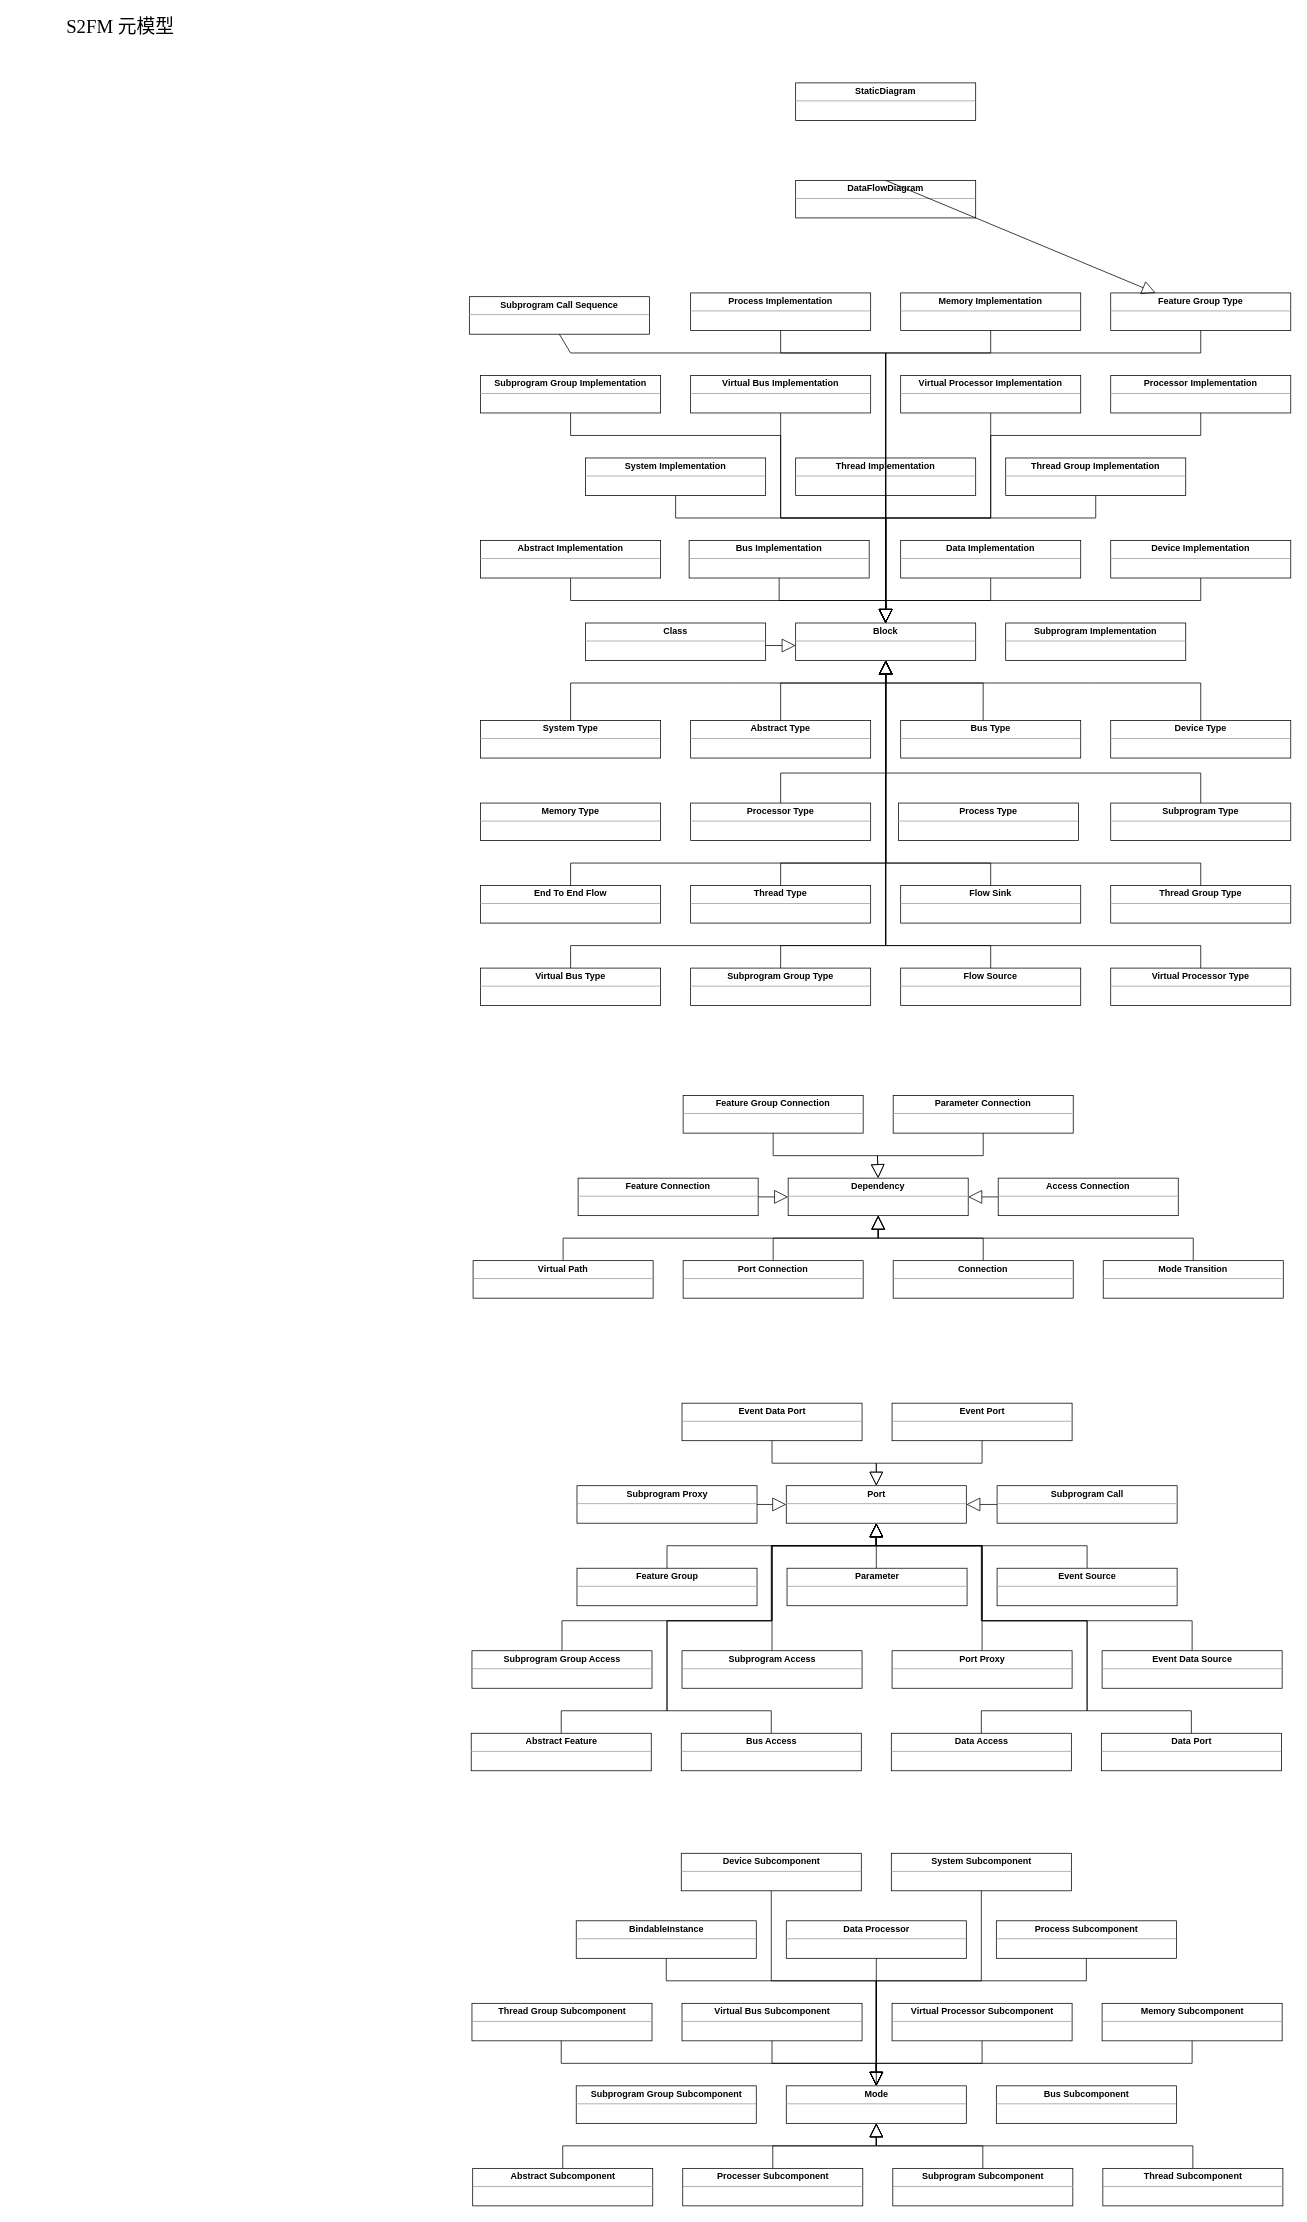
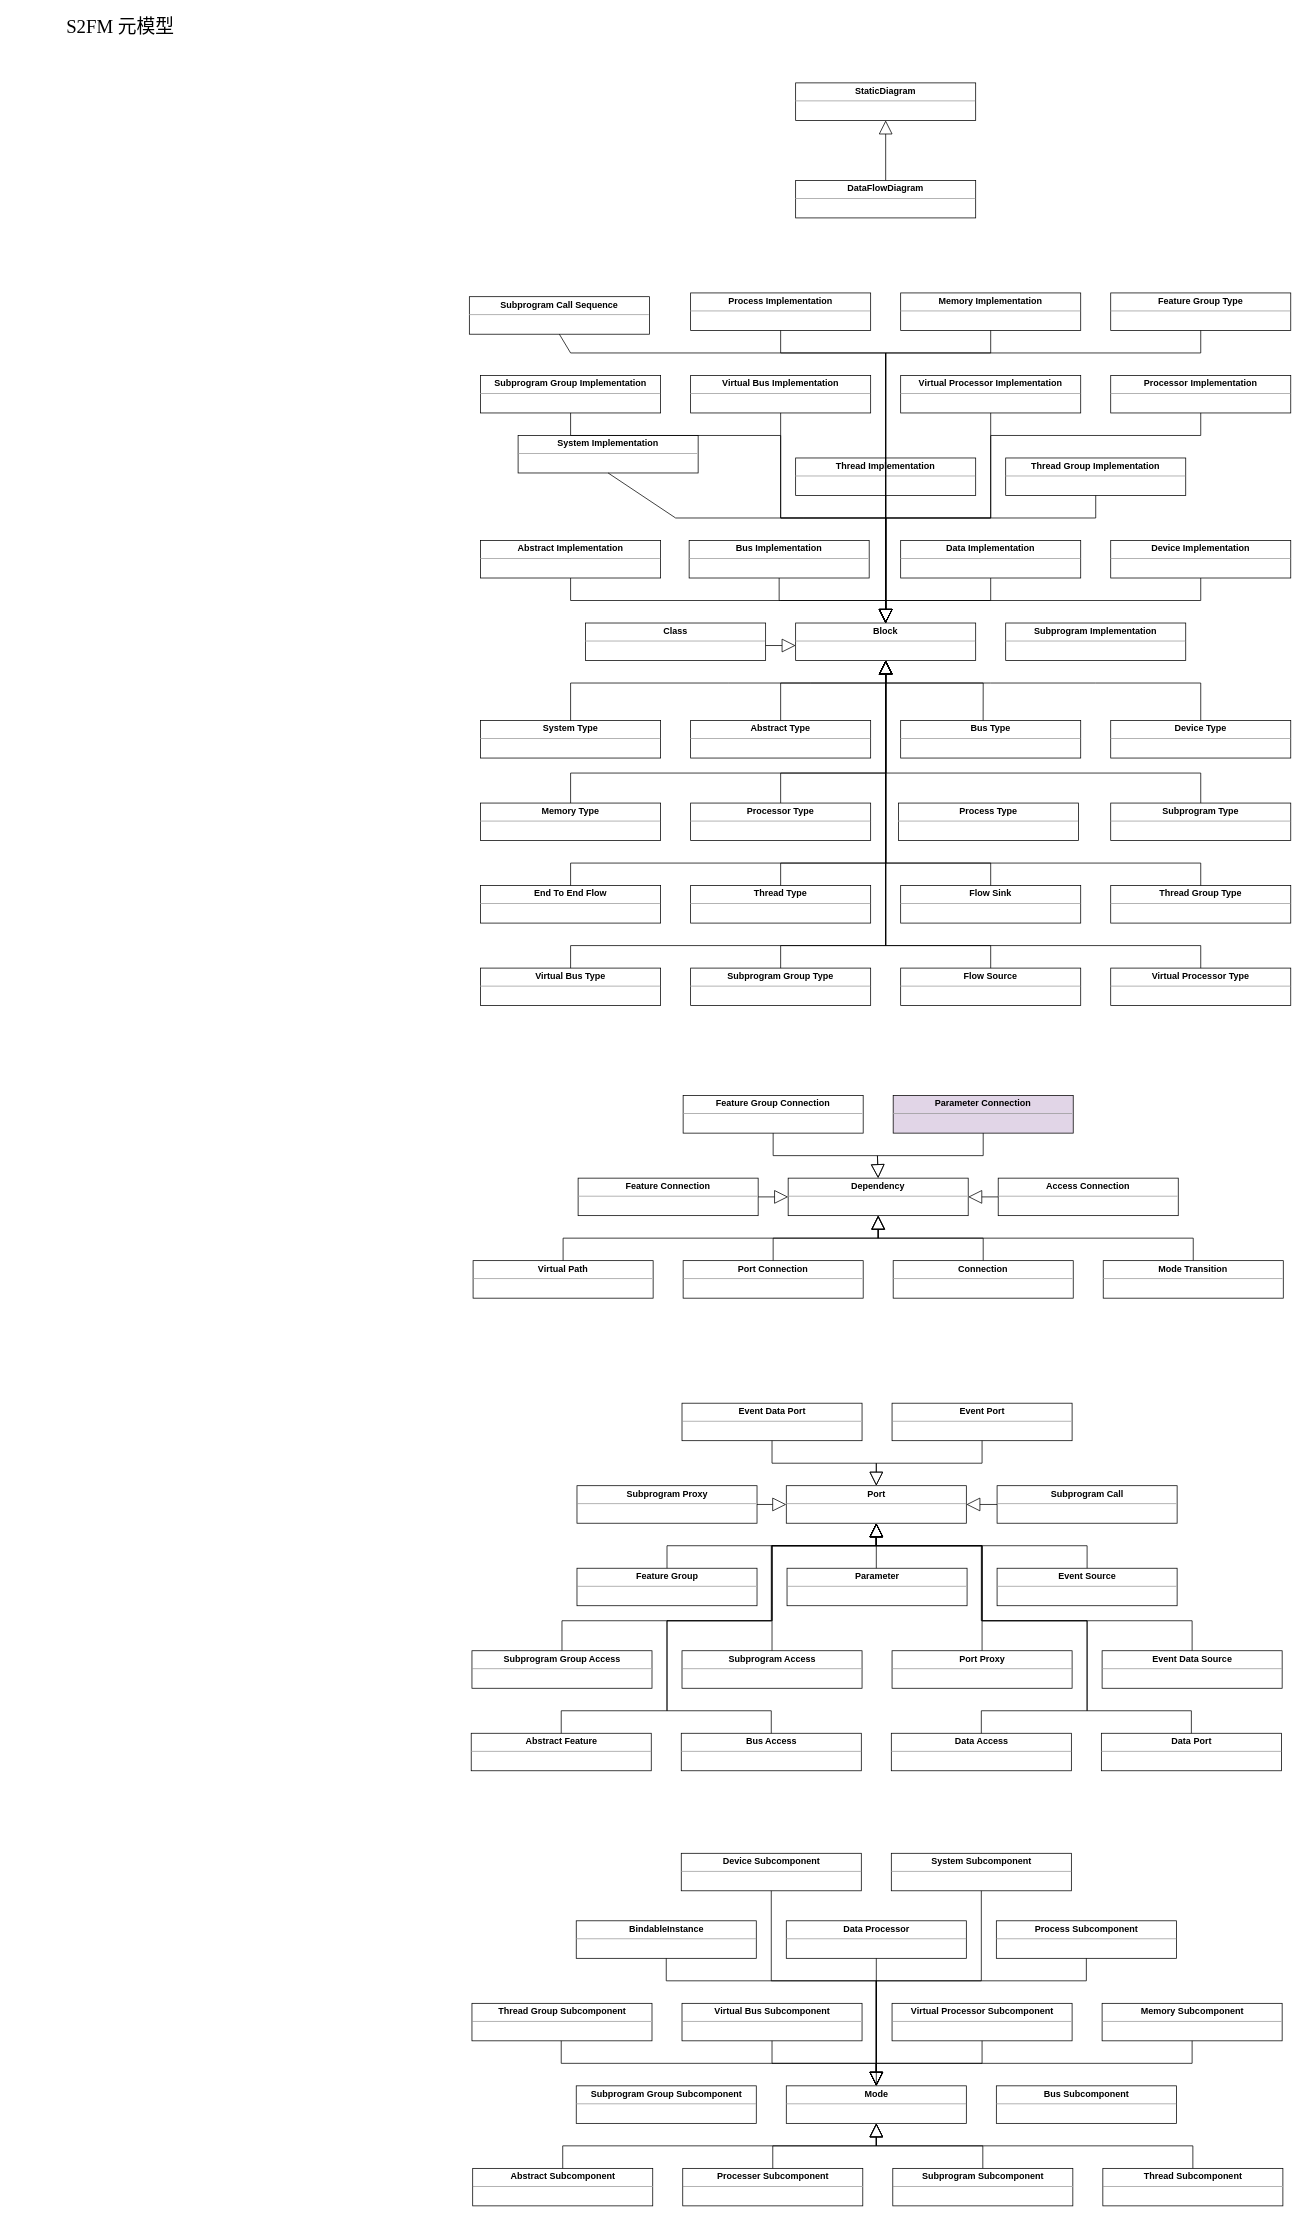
(1014, 234) -> (885, 157)
(675, 477) -> (608, 454)
none -> (659, 773)
(983, 1114) -> (983, 1114)
